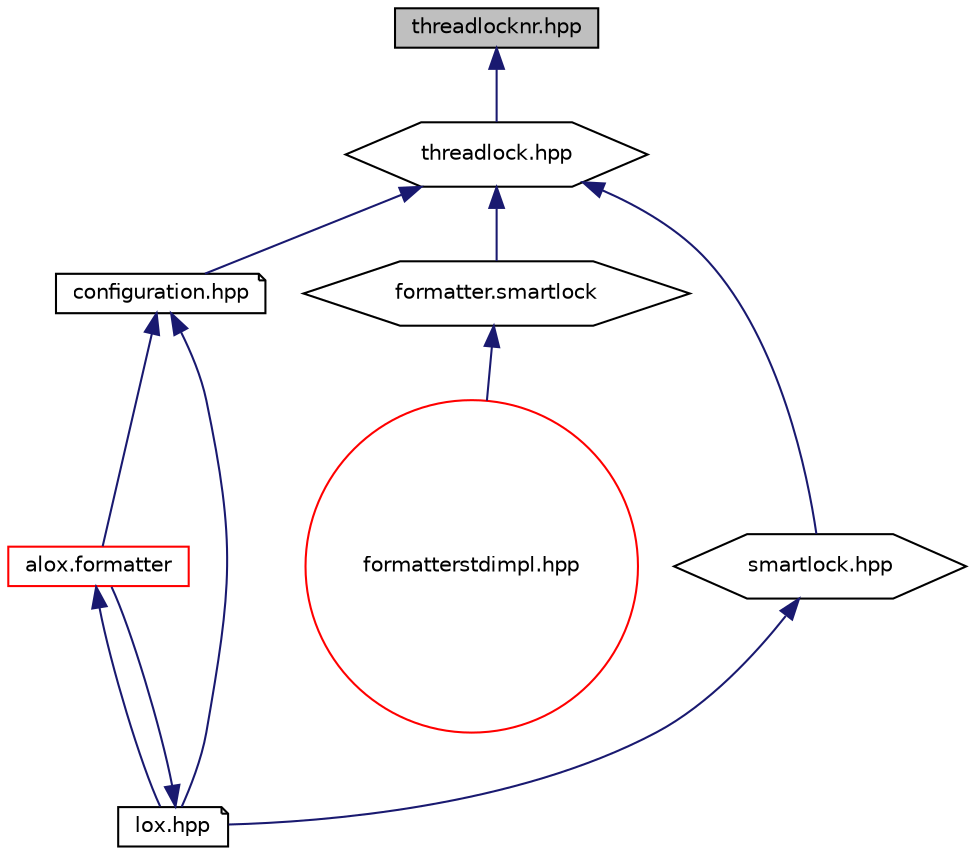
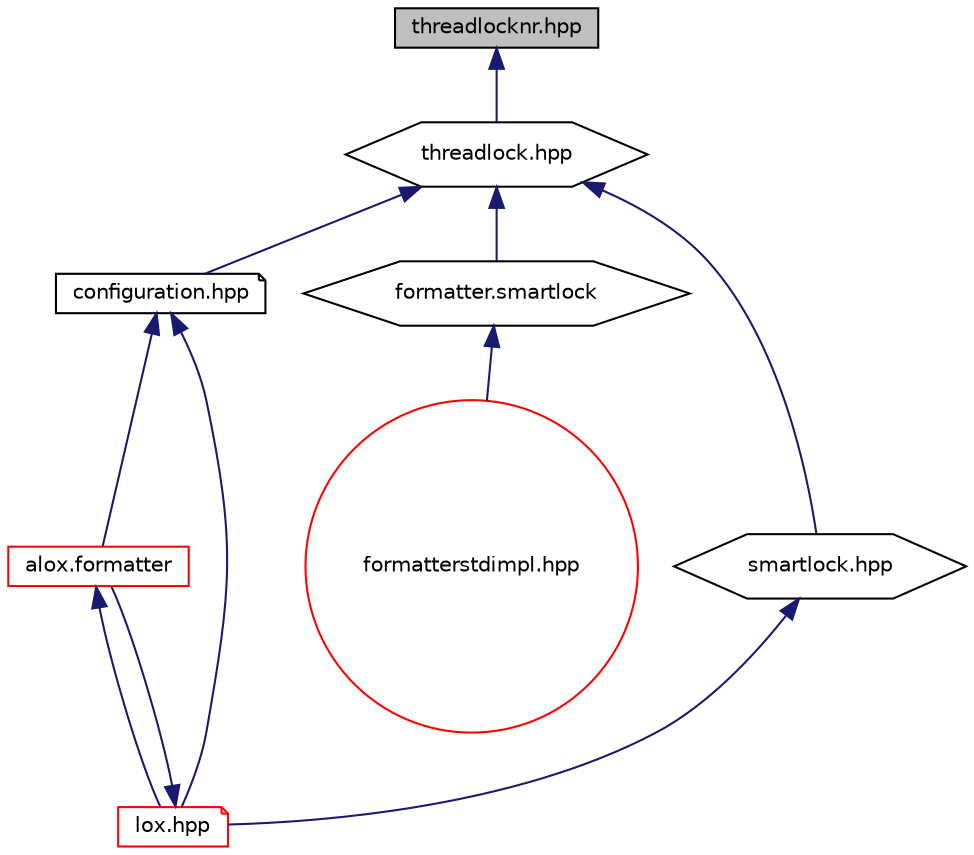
(173, 827) -> (173, 827)
